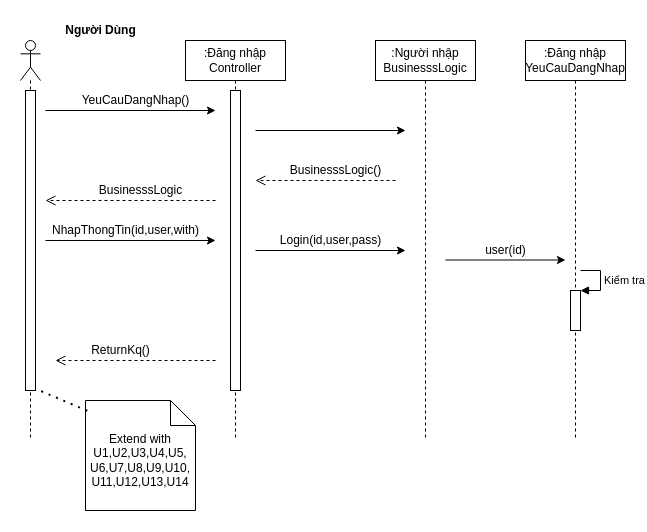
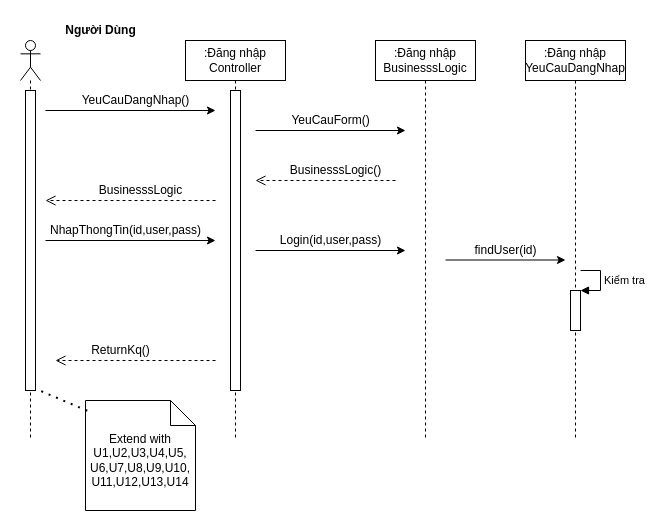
(426, 61) -> (426, 61)
none -> (331, 121)
(126, 231) -> (126, 231)
(506, 251) -> (506, 251)
